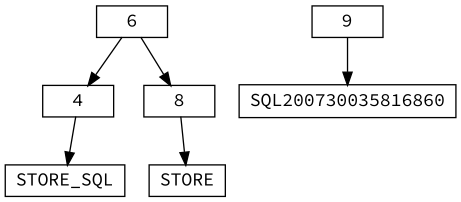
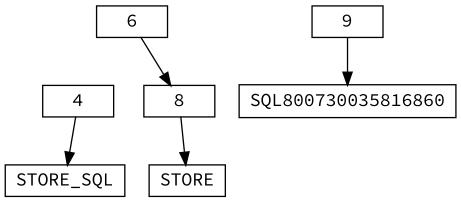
(109, 56) -> none
(348, 101) -> (348, 101)
